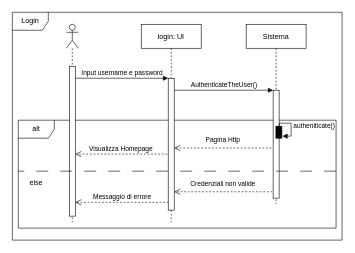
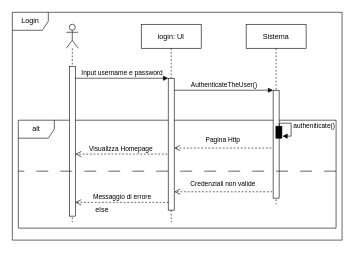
(36, 182) -> (102, 209)
